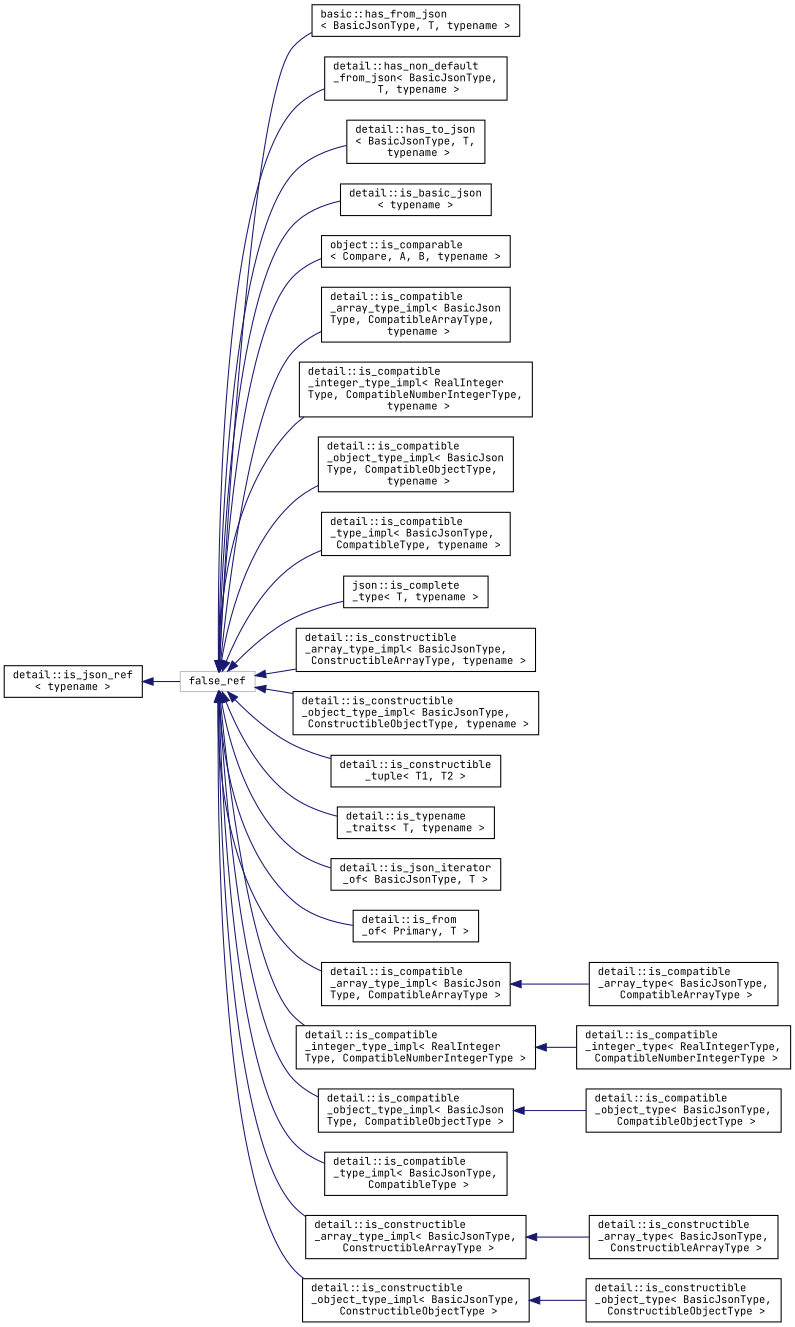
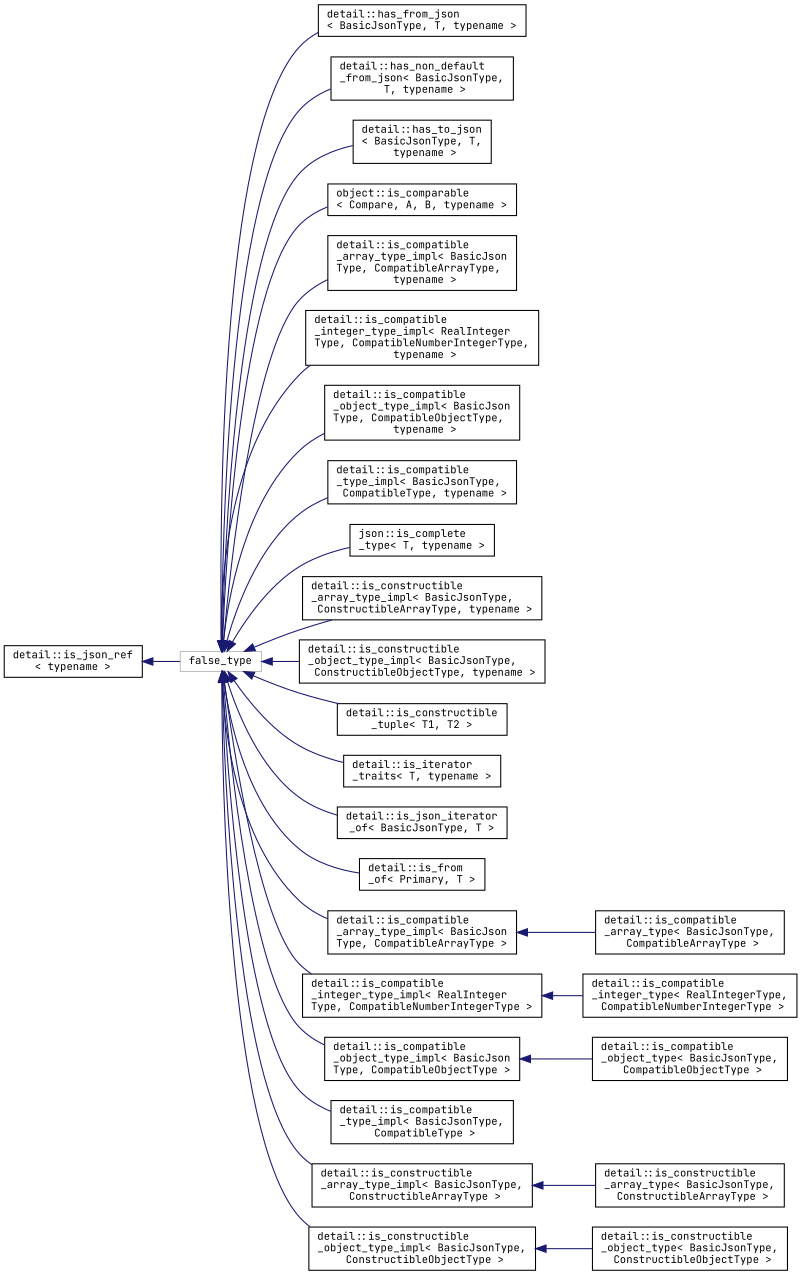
(416, 21) -> (422, 21)
(416, 200) -> none
(218, 682) -> (221, 661)
(416, 823) -> (422, 771)
